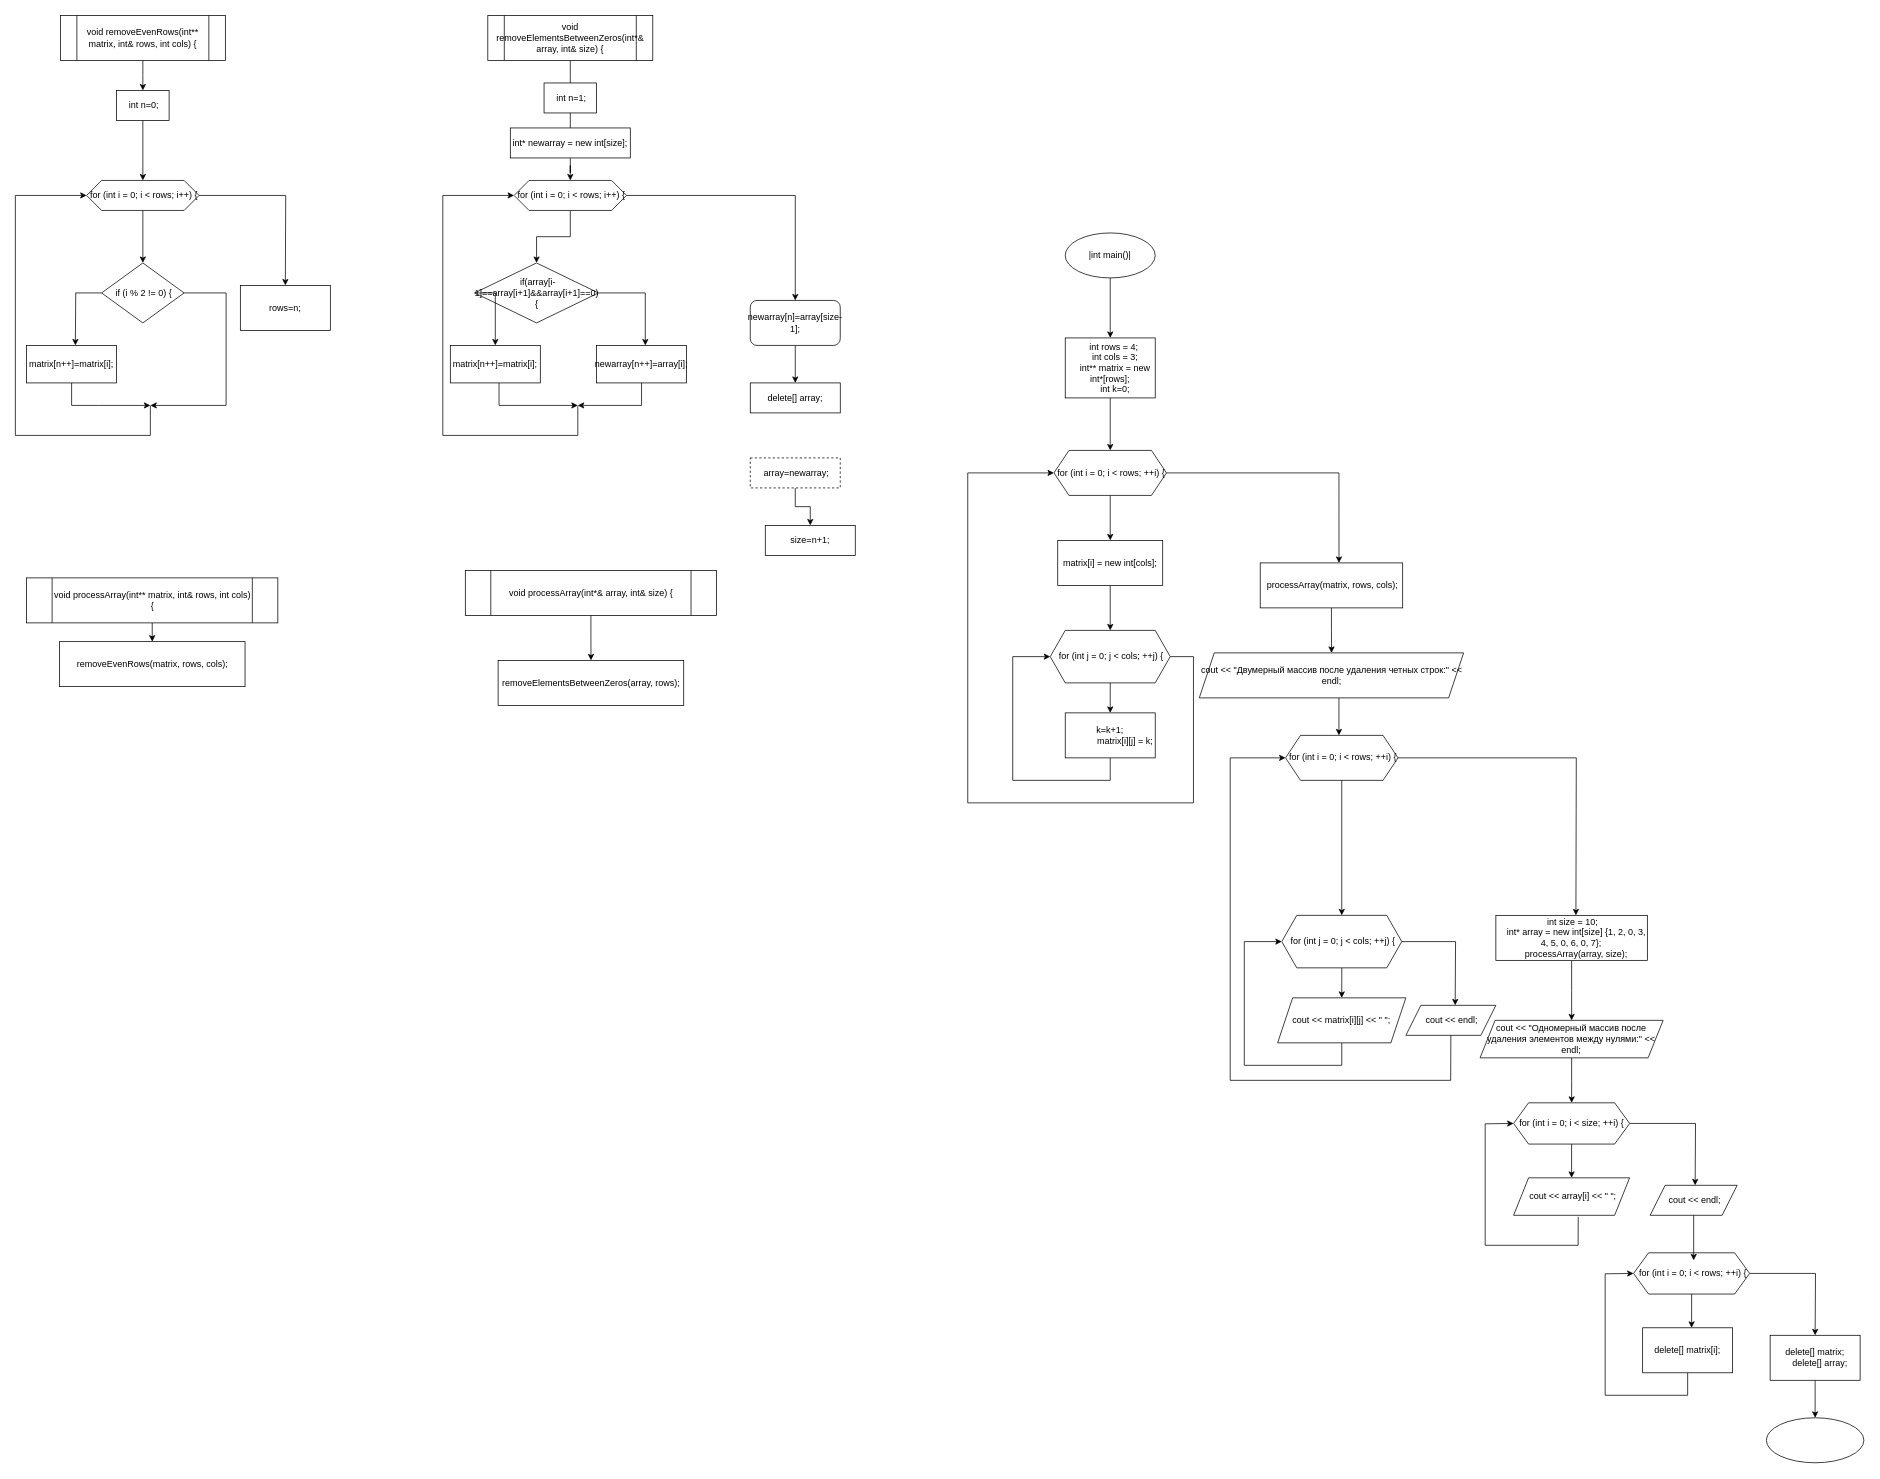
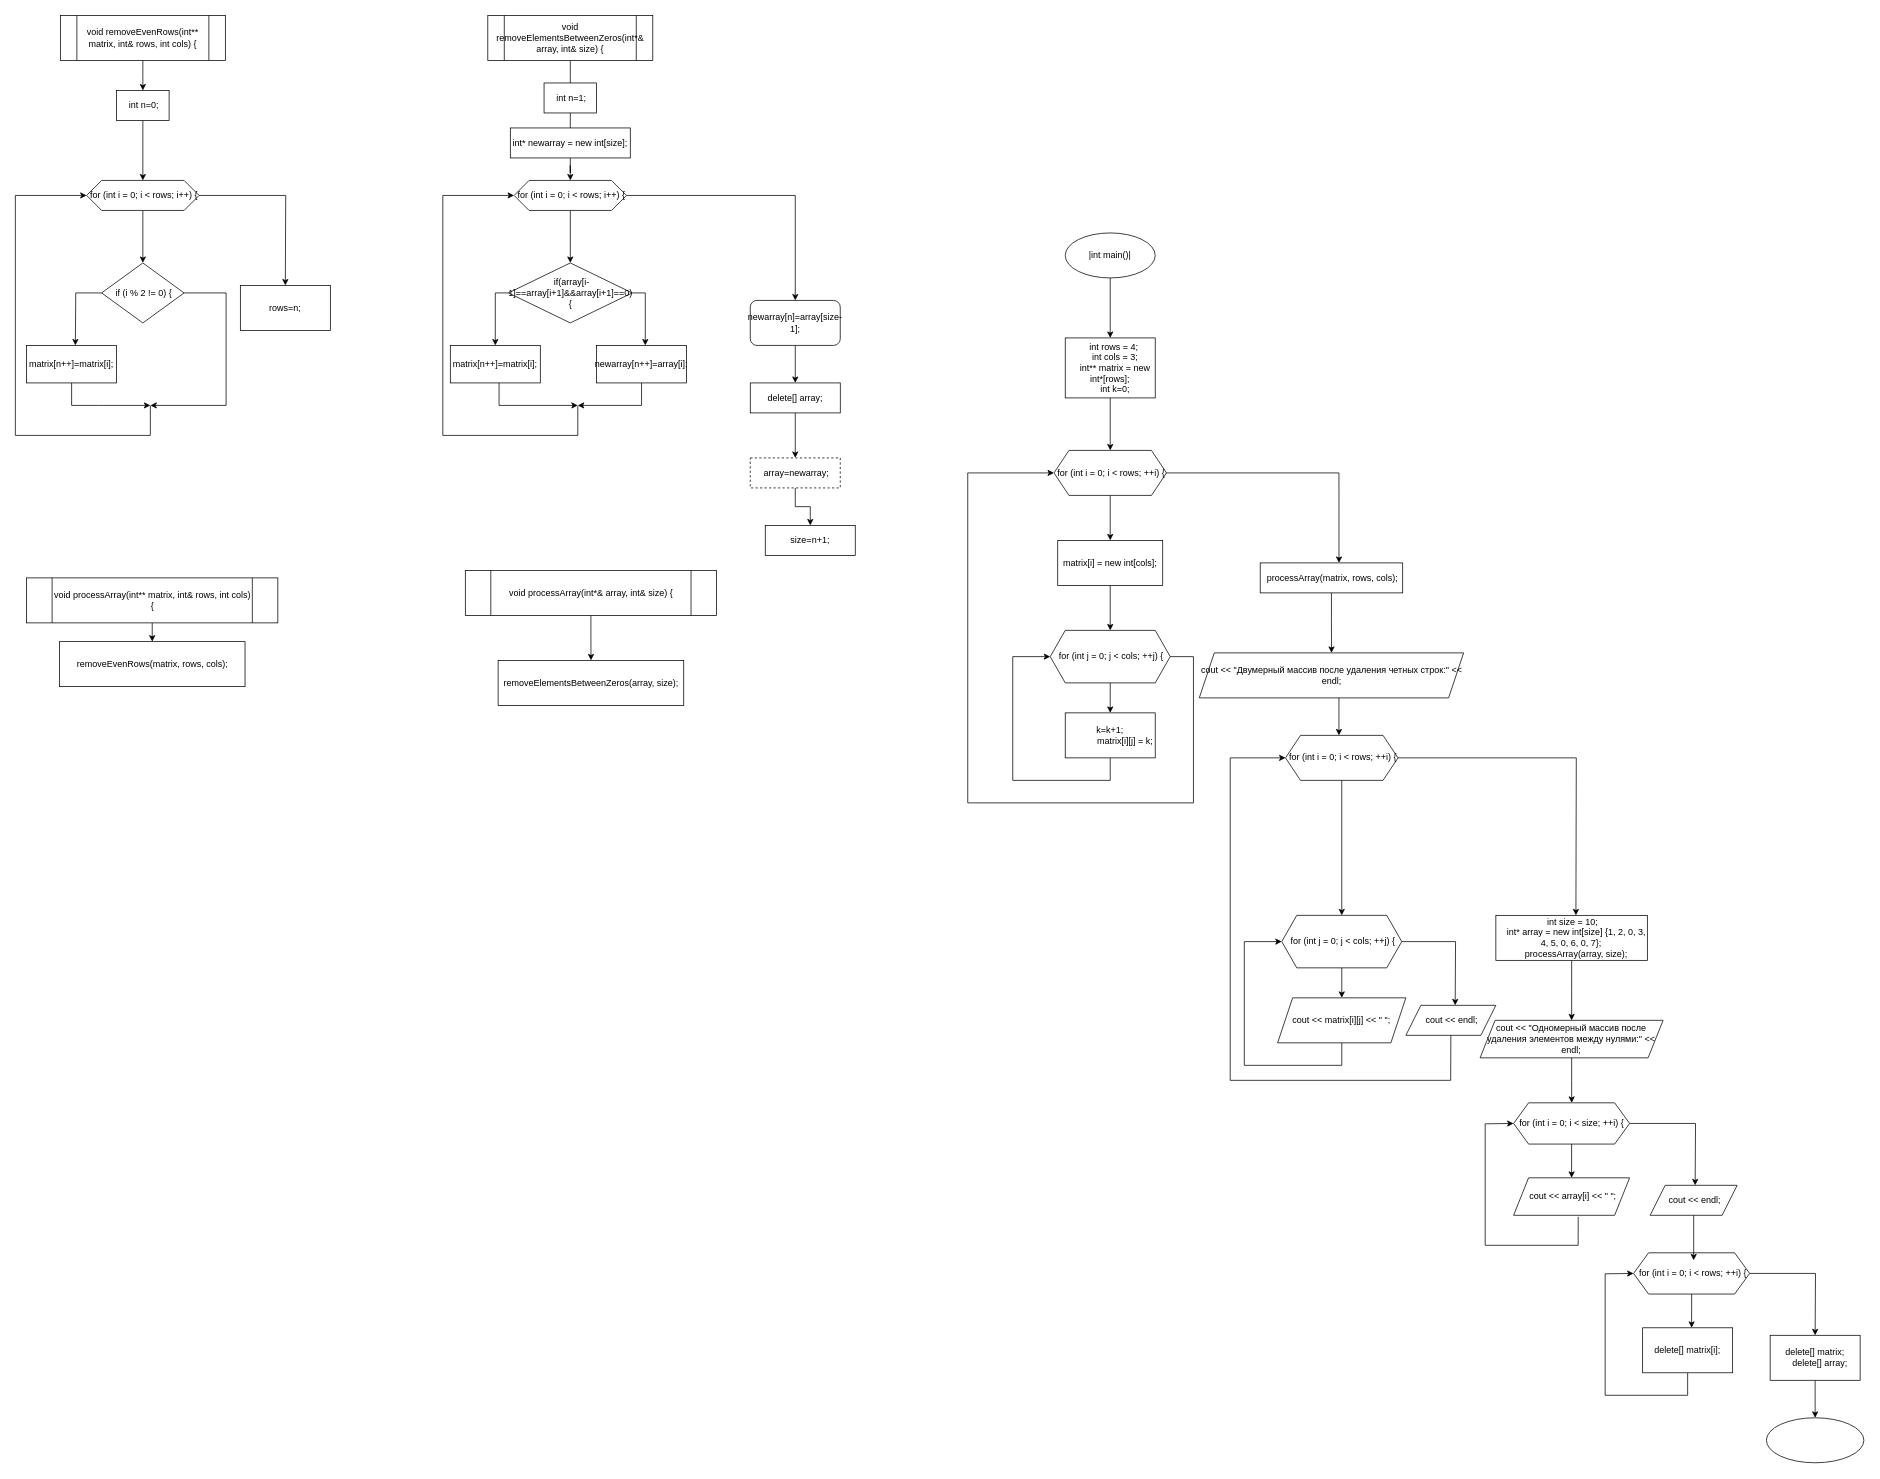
(537, 293) -> (570, 293)
none -> (795, 433)
(1332, 585) -> (1332, 578)
(591, 683) -> (591, 683)
